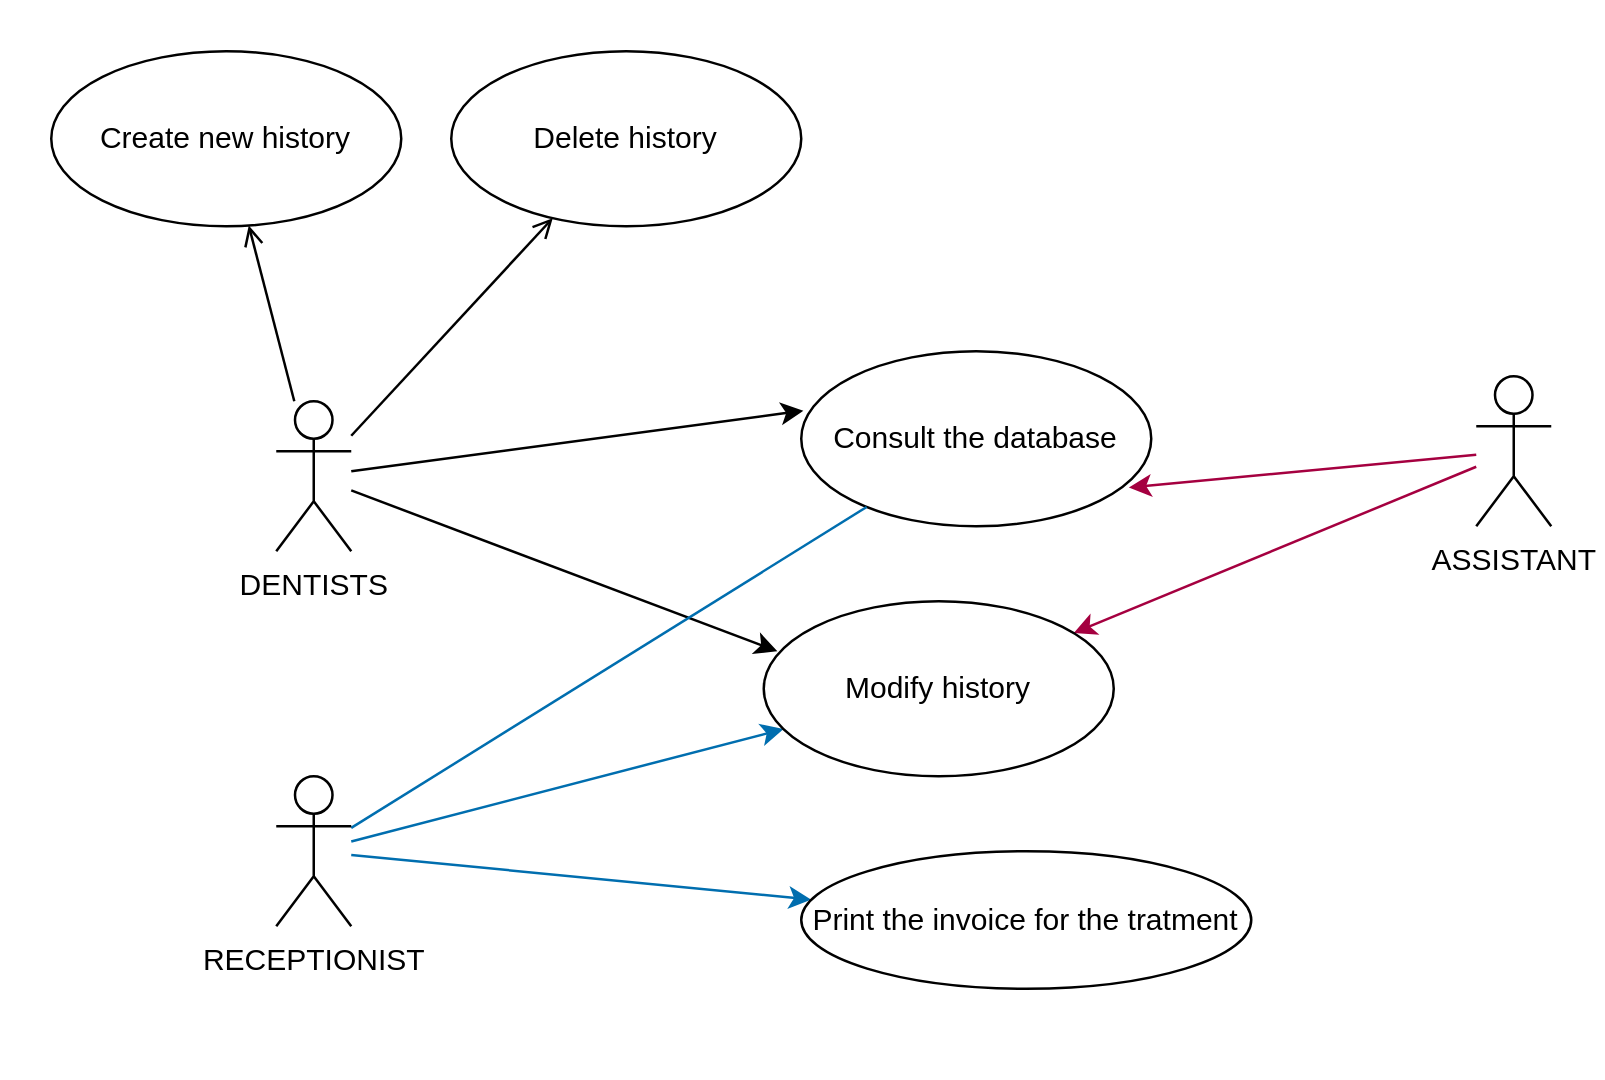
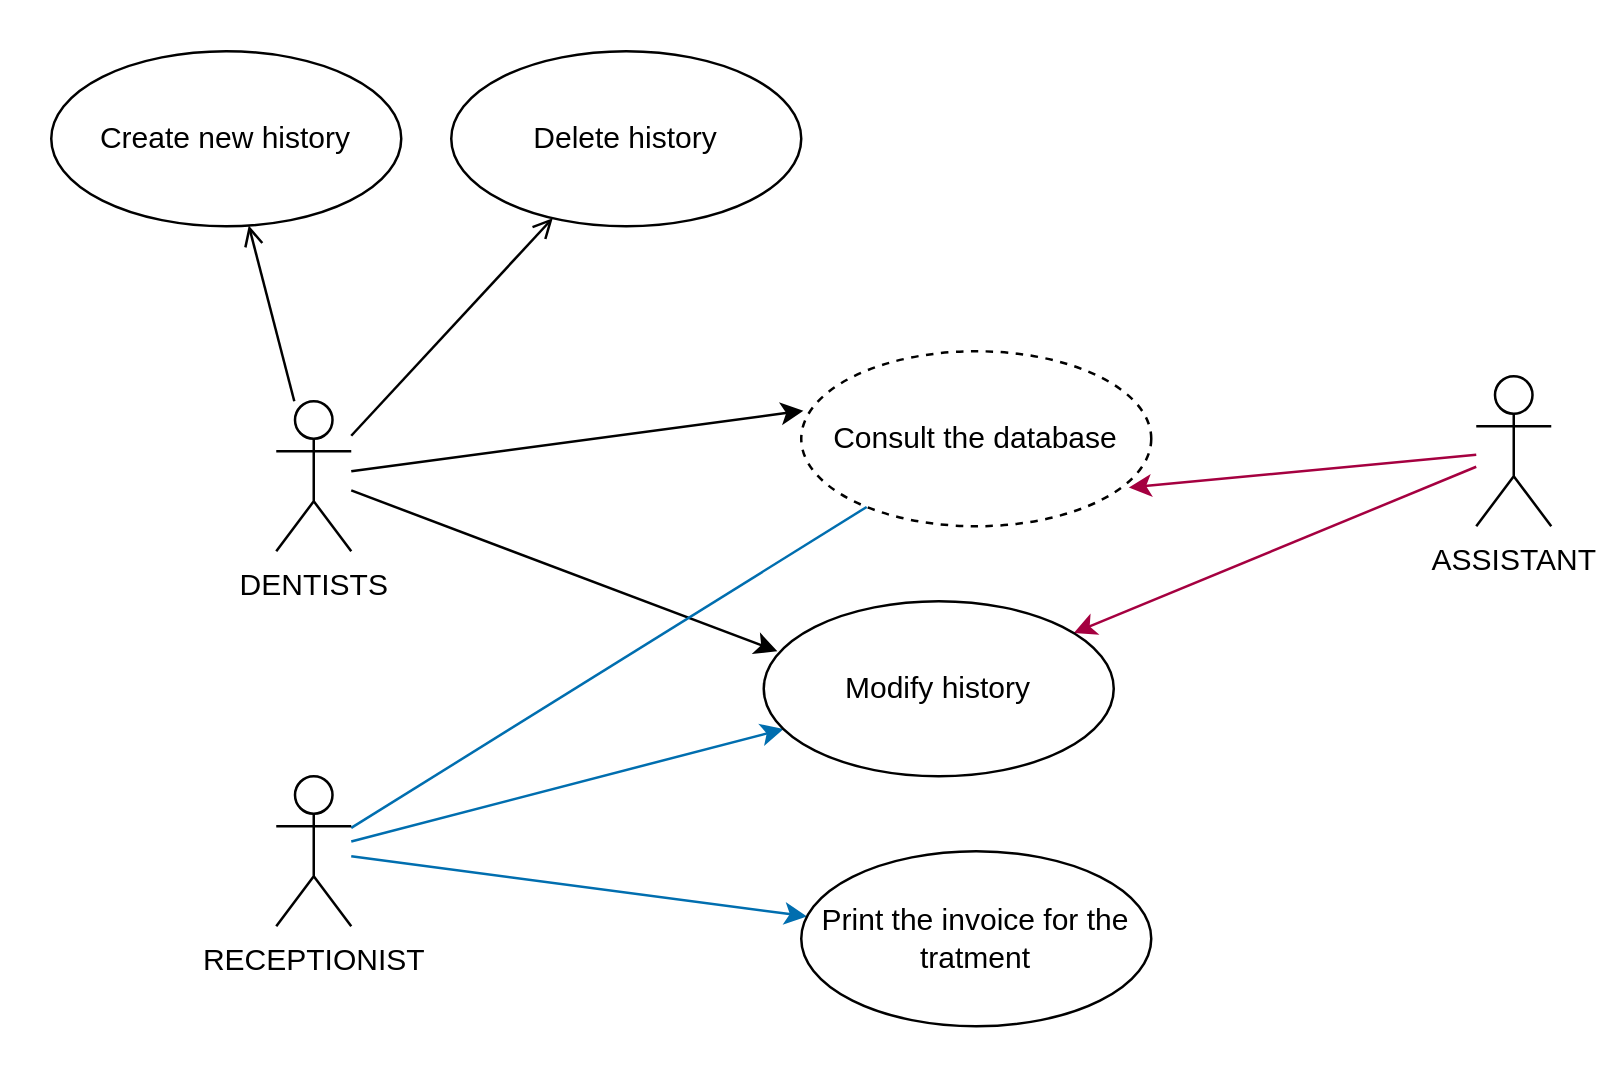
(976, 439) -> (976, 439)
(1026, 920) -> (976, 939)
